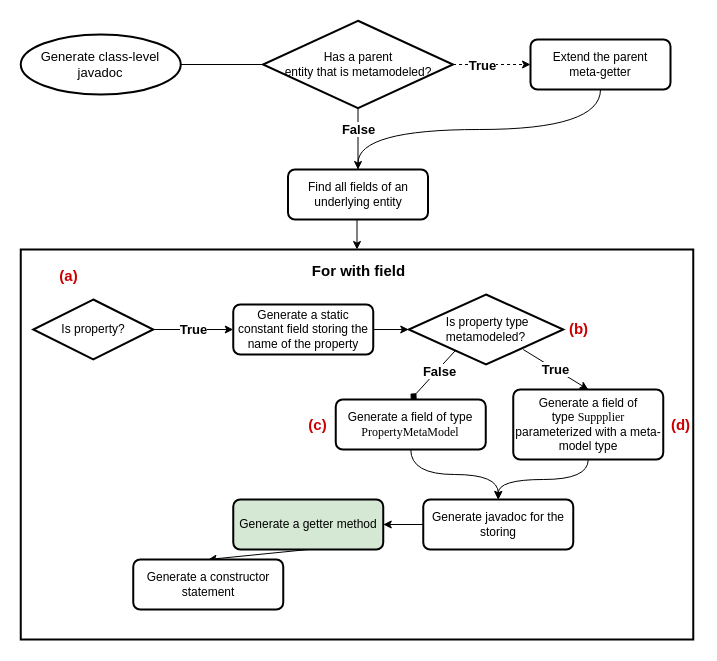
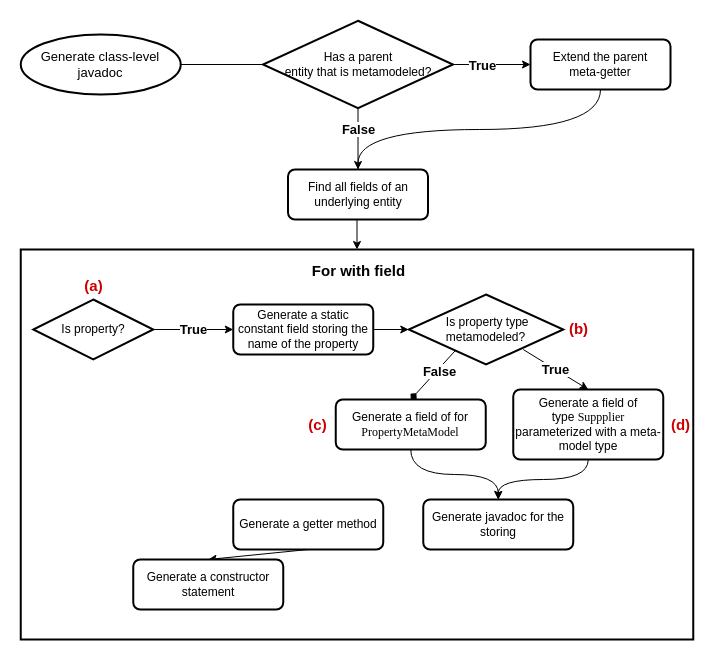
(510, 65) -> (510, 65)
(68, 276) -> (93, 286)
(411, 425) -> (411, 425)
(308, 525) -> (308, 525)
(407, 525) -> none
